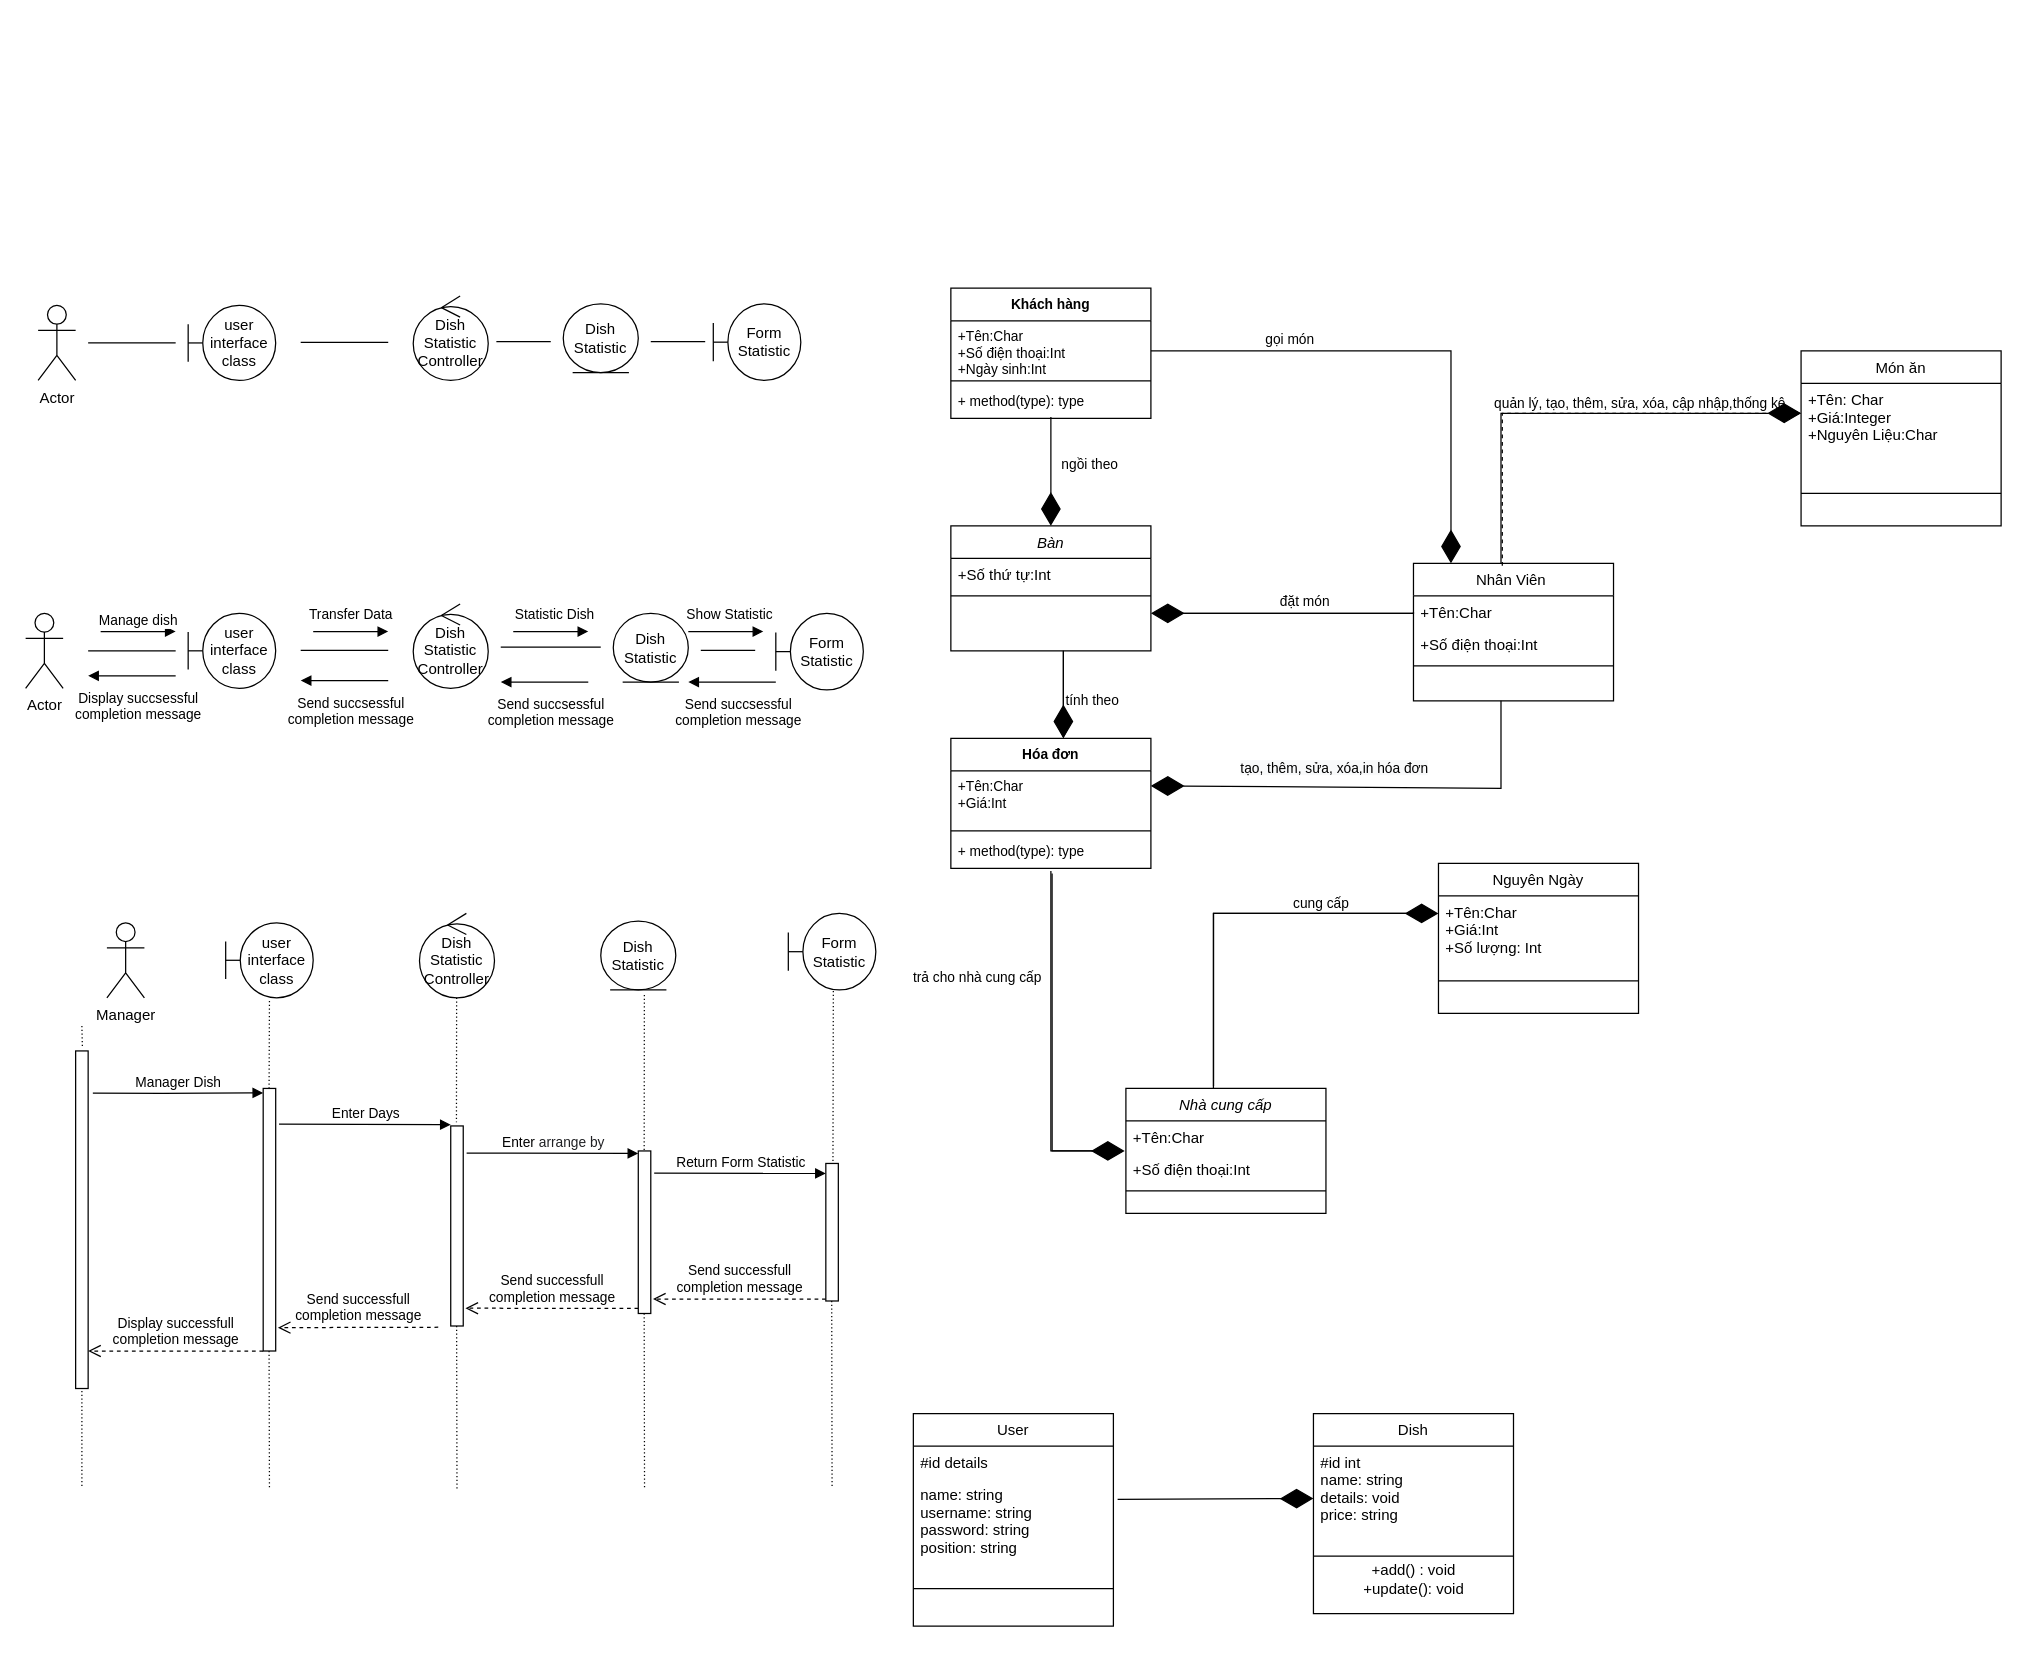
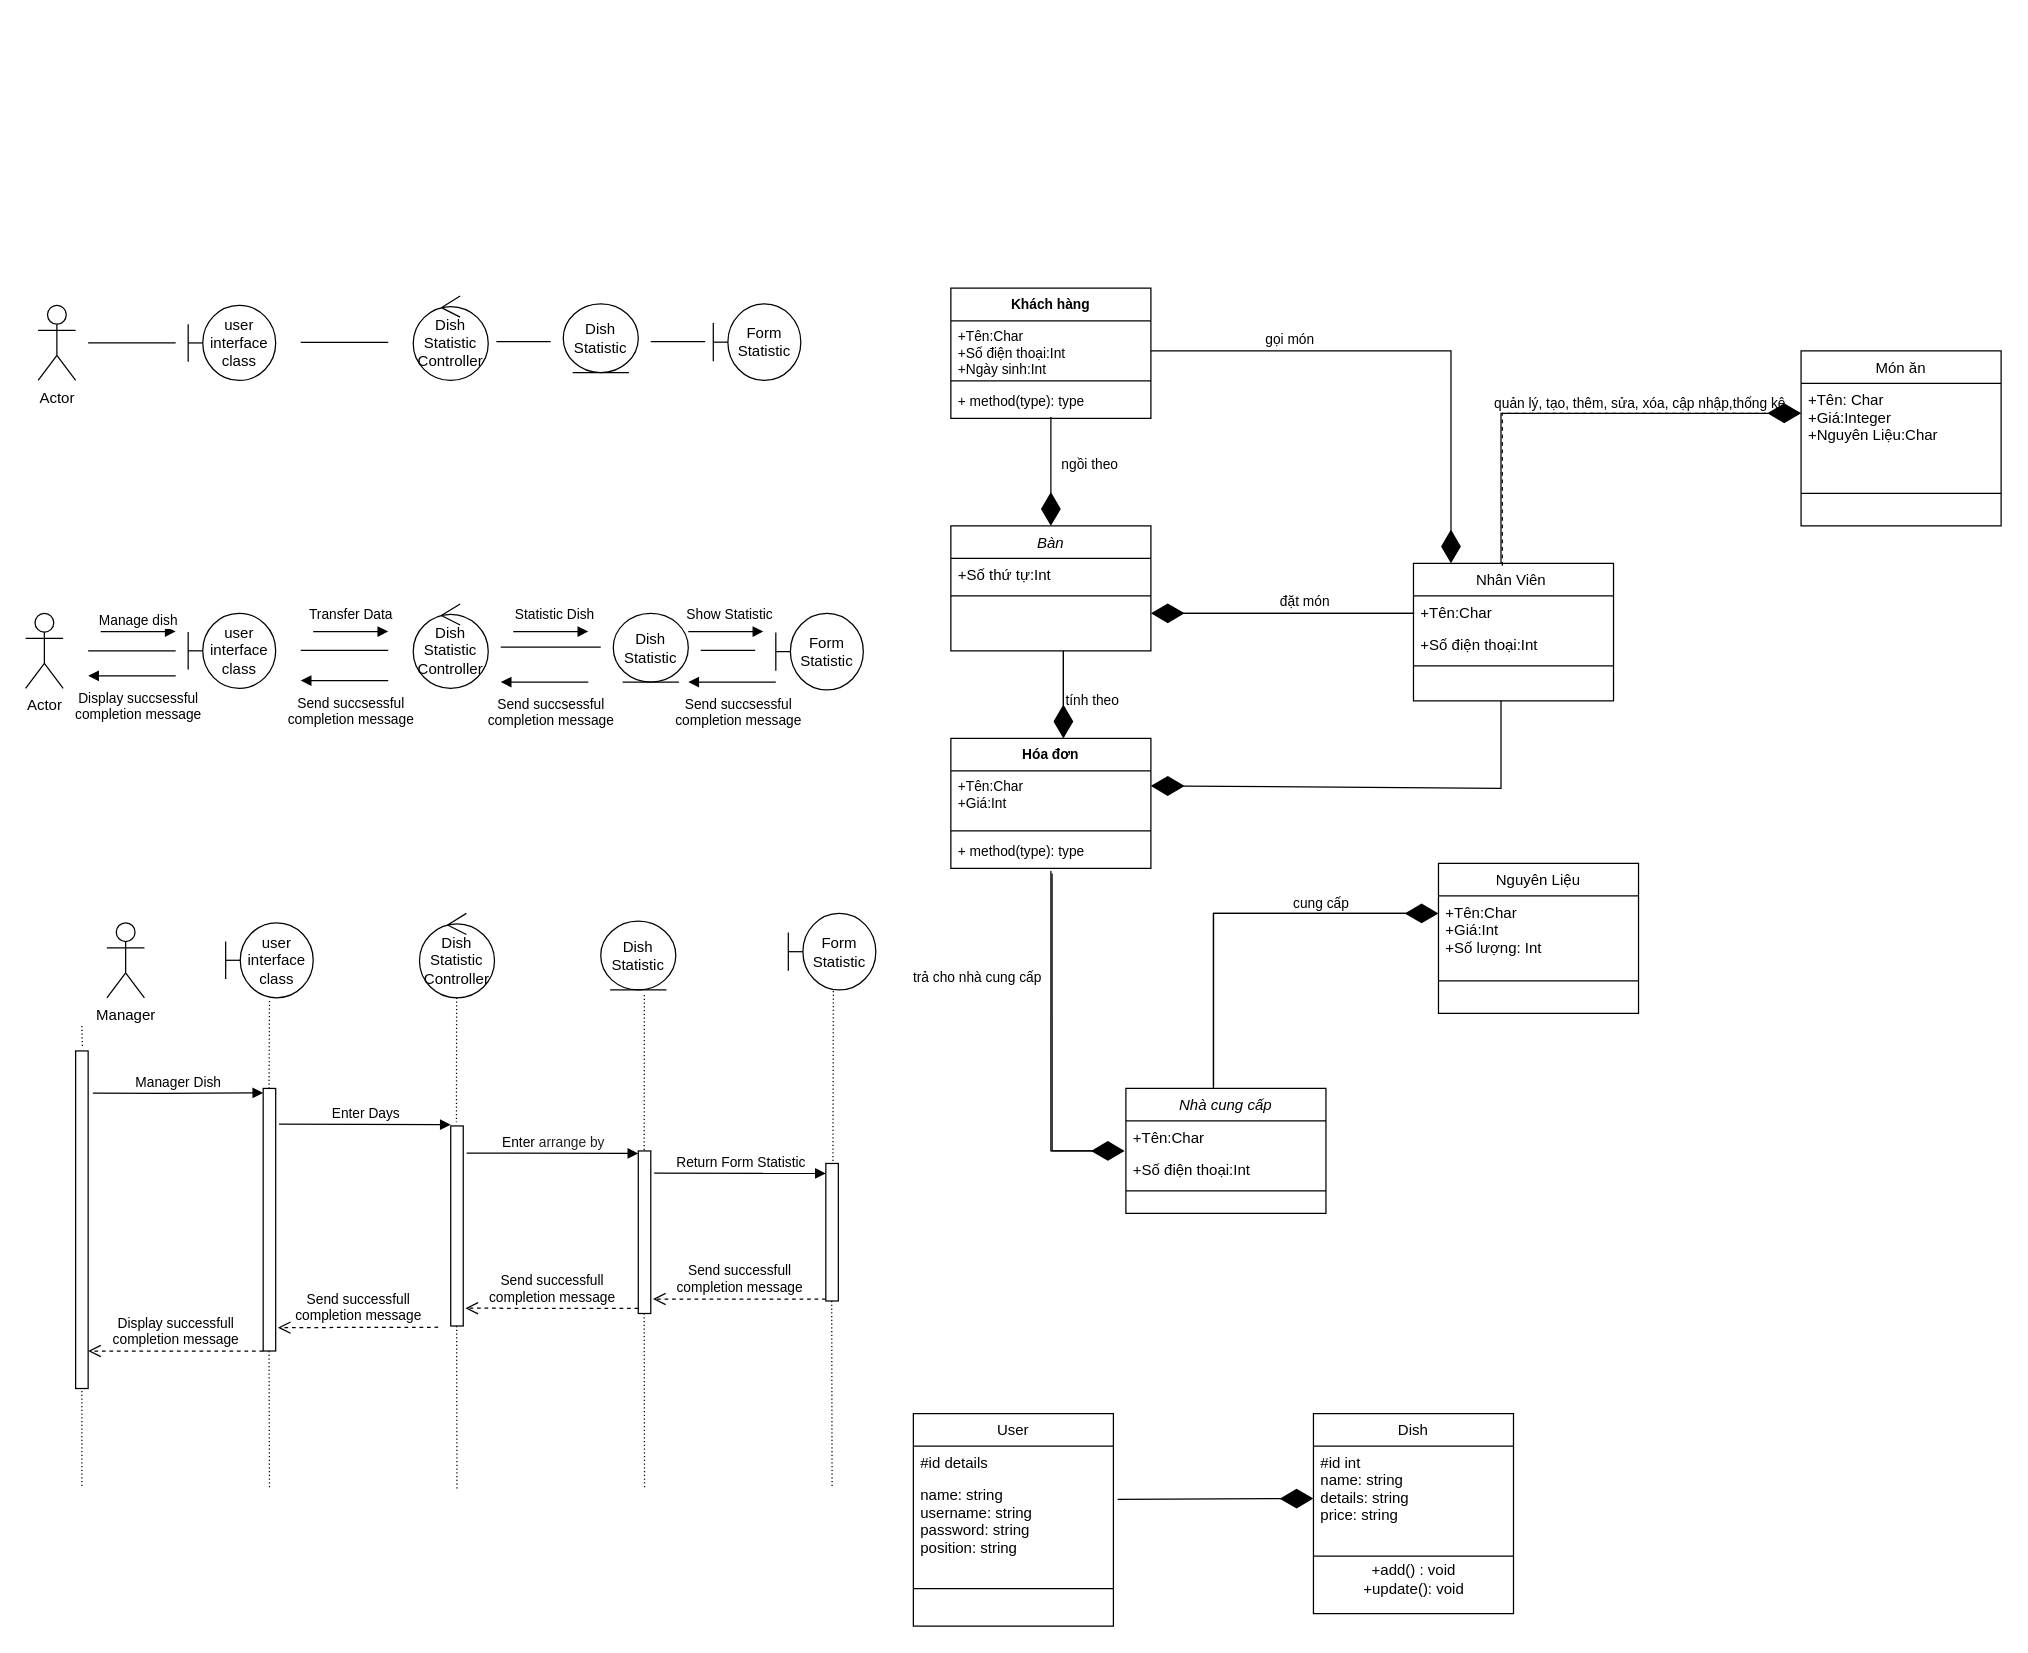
(1351, 769) -> none
(1538, 880) -> (1538, 880)
(1344, 1463) -> (1344, 1463)
